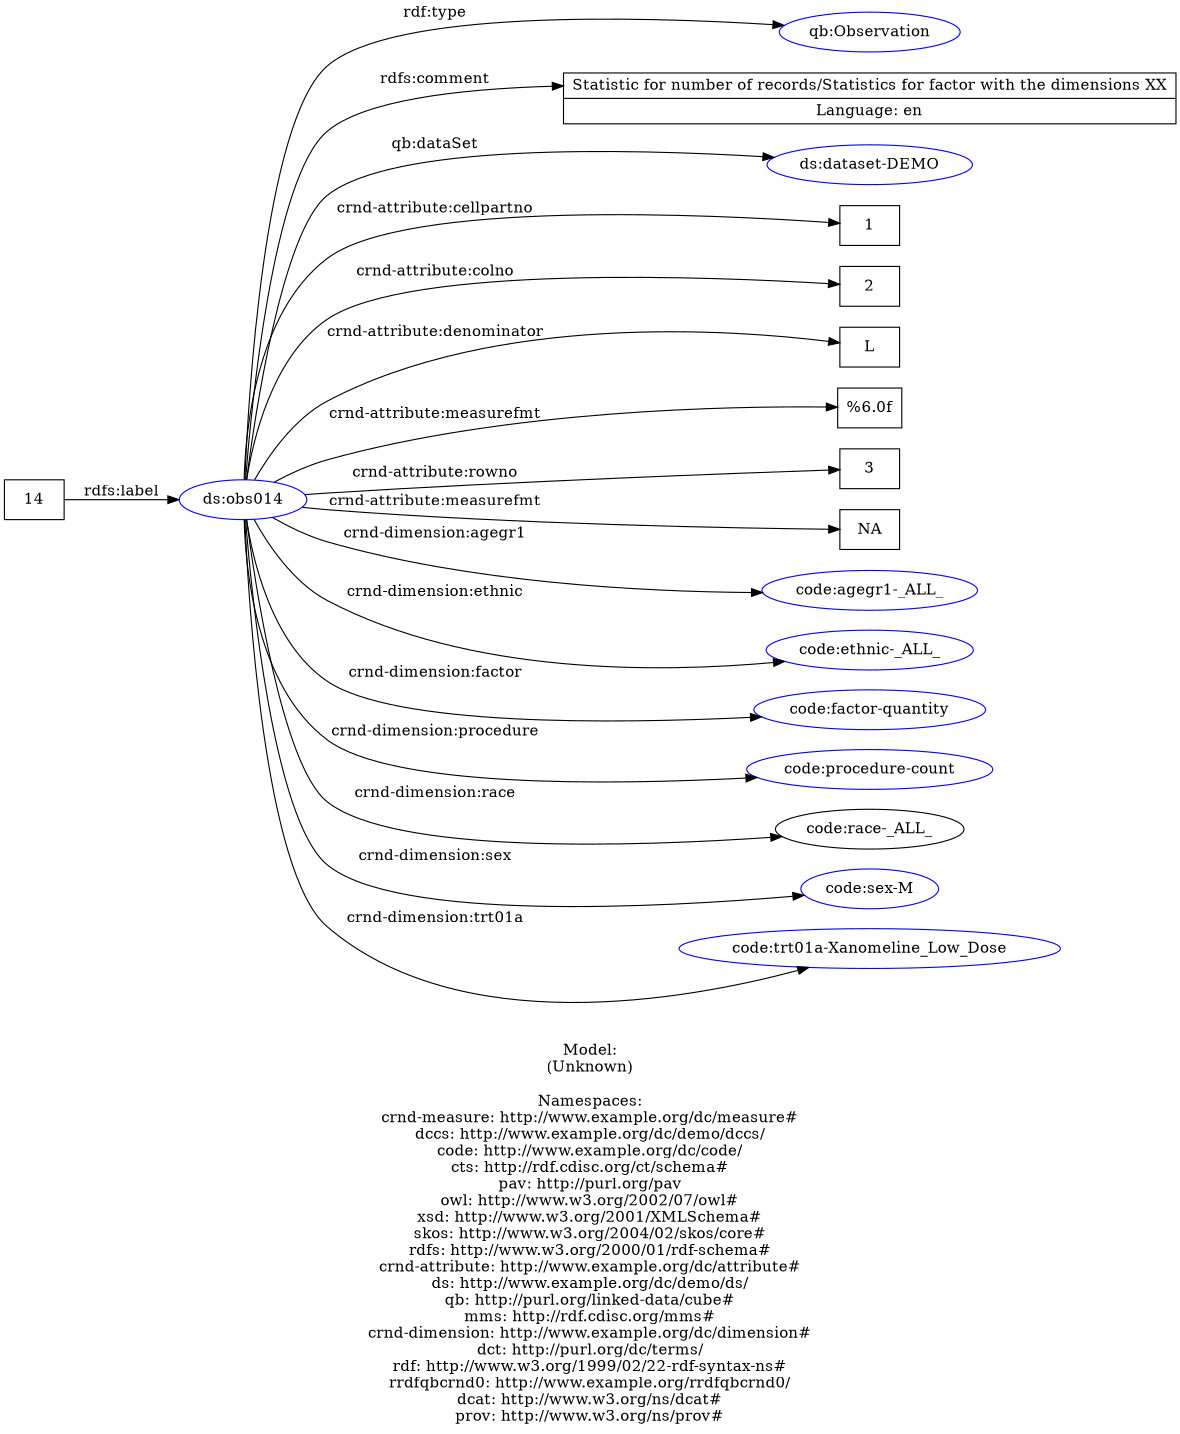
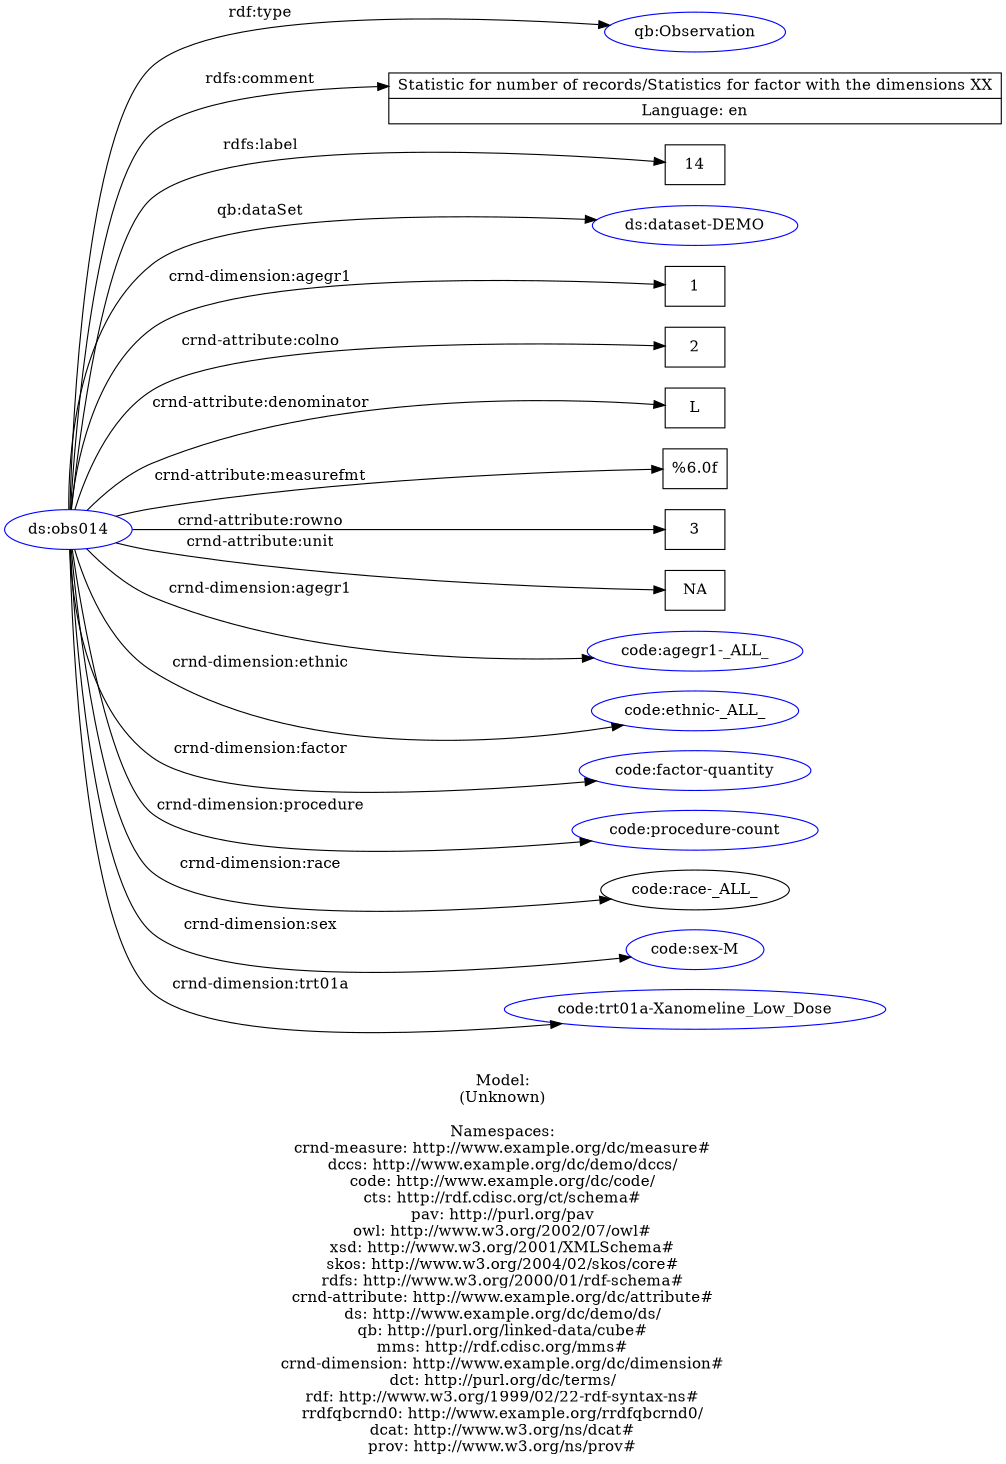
(435, 208) -> (261, 277)
(116, 500) -> (238, 167)
(435, 501) -> (261, 542)
